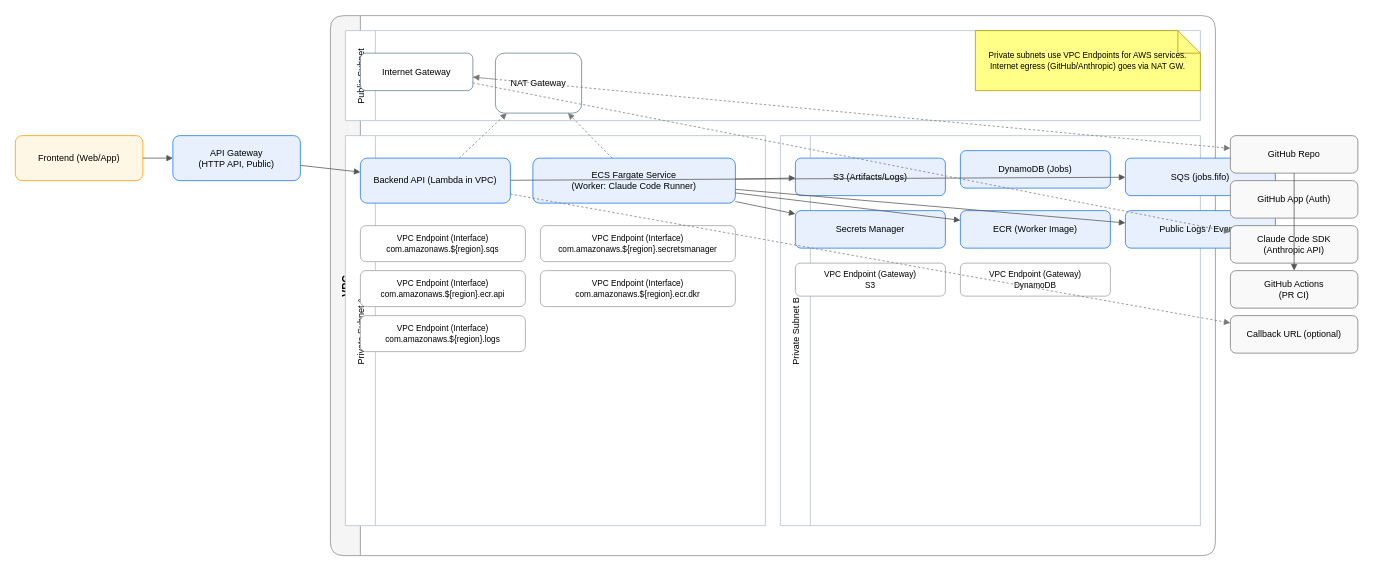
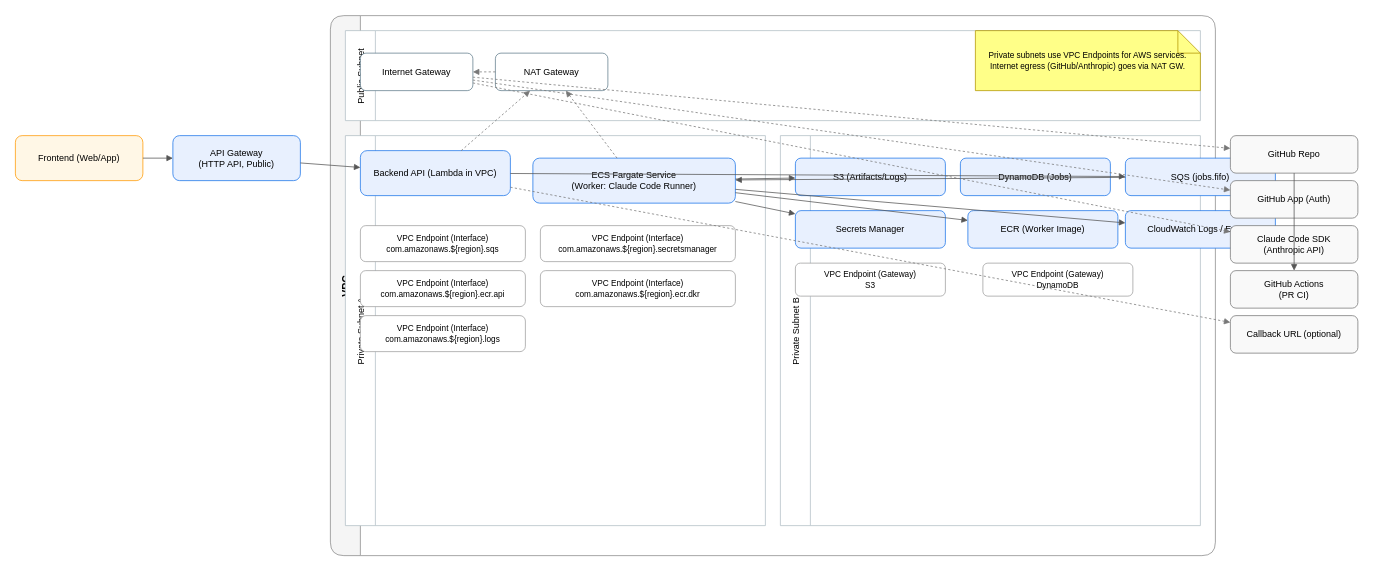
(539, 83) -> (552, 72)
none -> (1060, 165)
(1035, 169) -> (1035, 177)
none -> (1123, 177)
(435, 180) -> (435, 173)
(1035, 229) -> (1043, 229)
(1200, 229) -> (1200, 229)
(1035, 279) -> (1058, 279)
